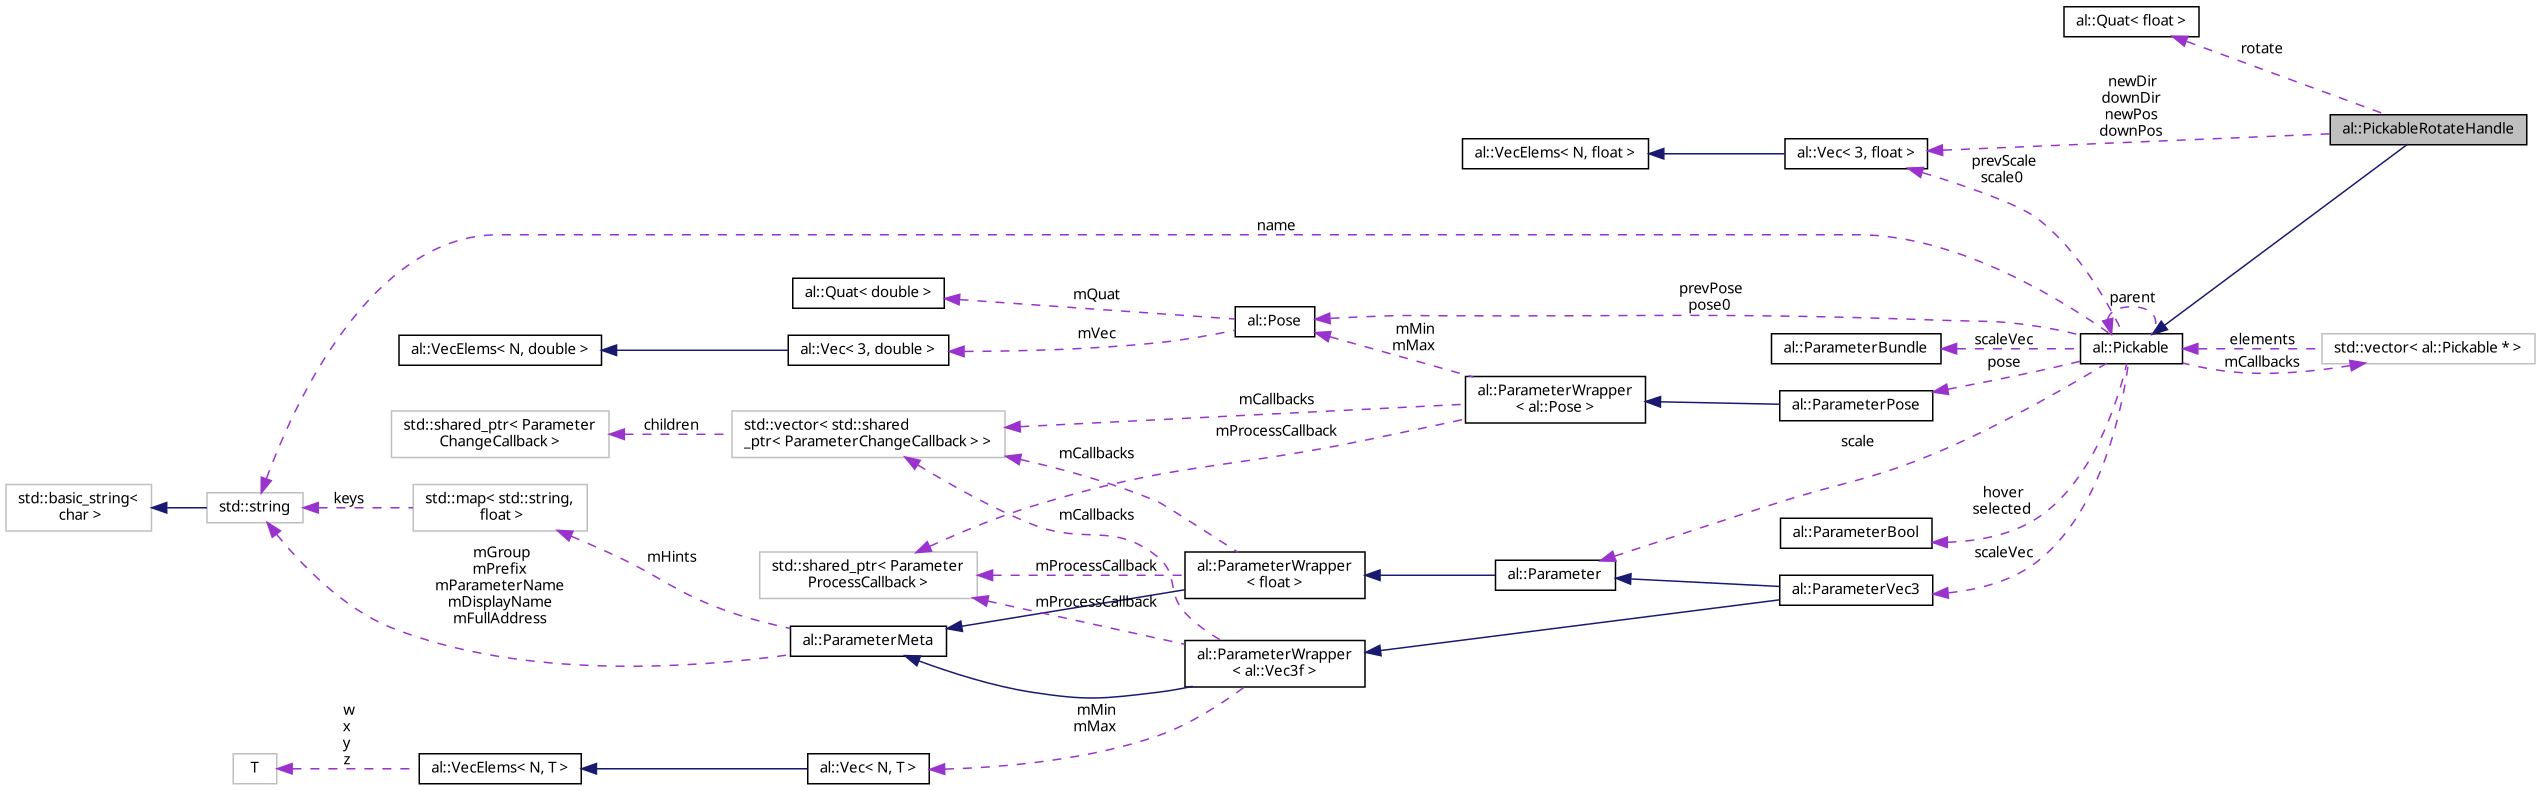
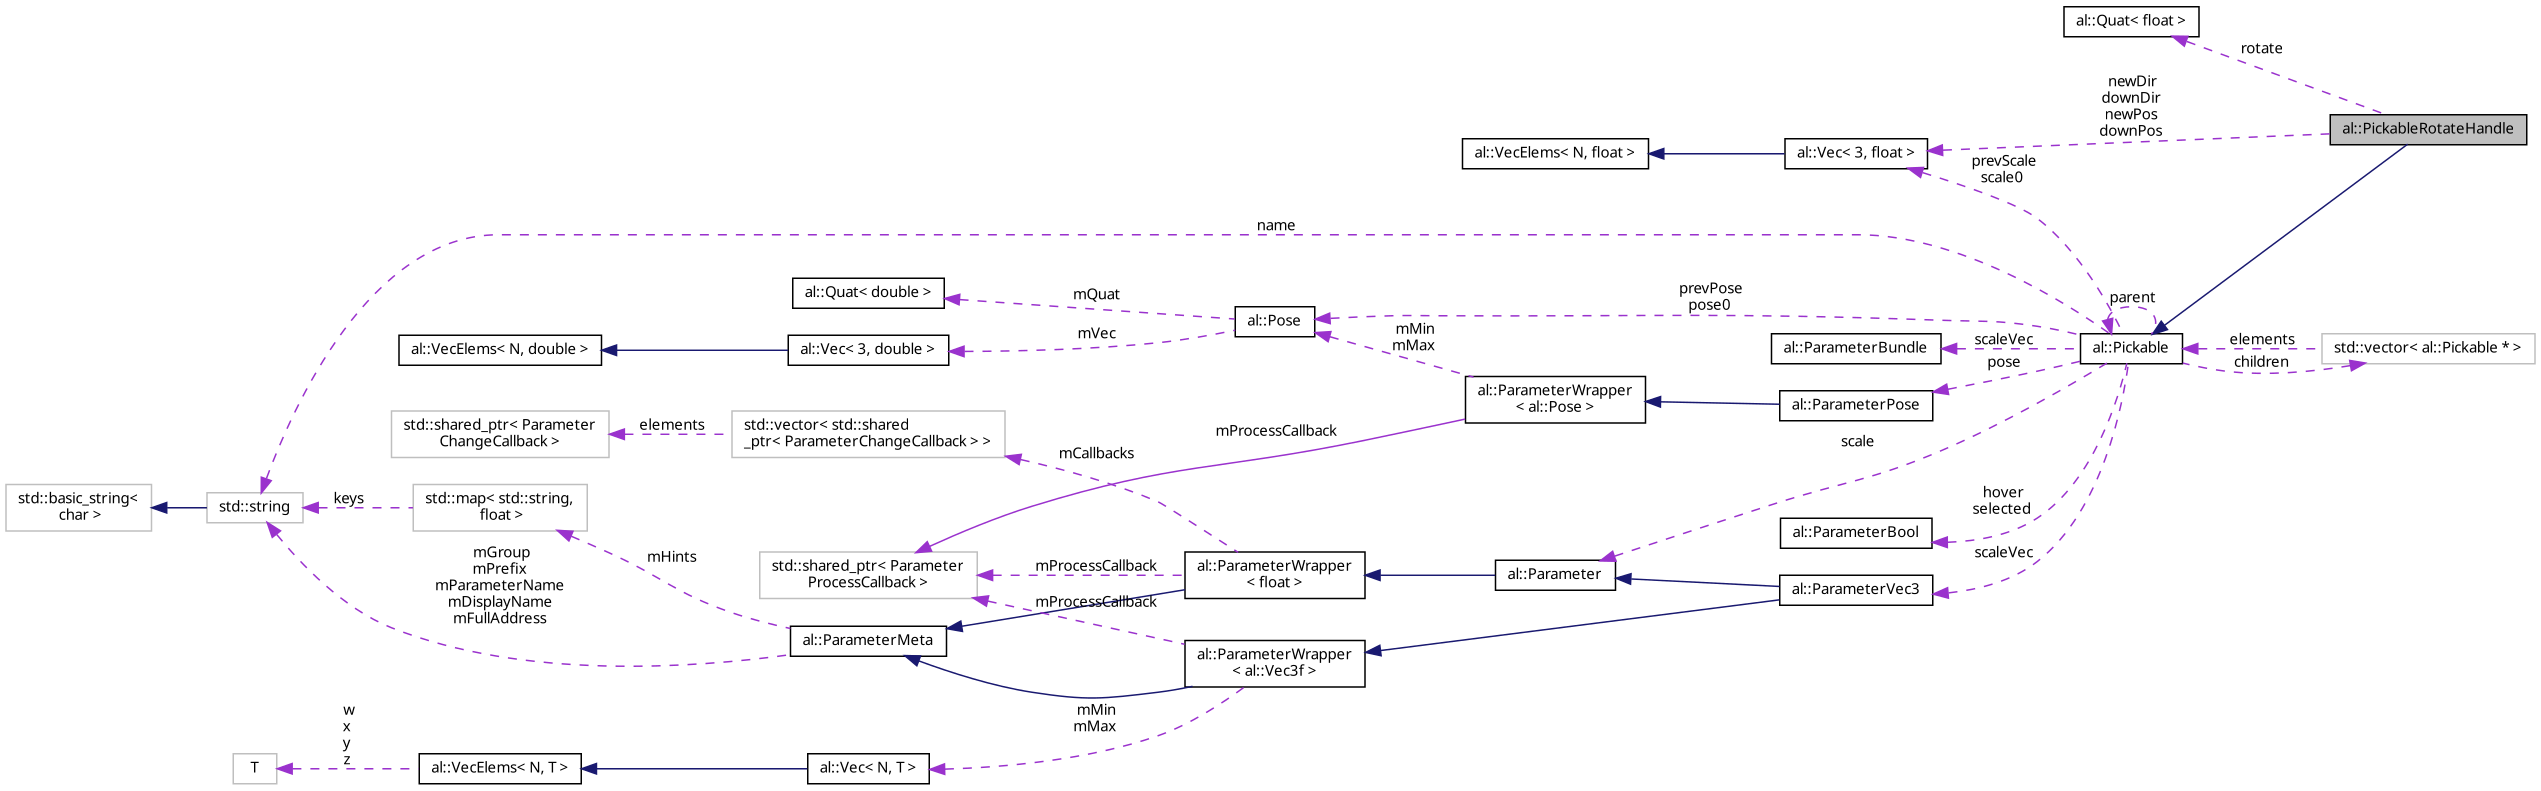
(2260, 363) -> (2260, 363)
(1243, 415) -> none
(670, 426) -> (670, 426)
(1194, 469) -> (1194, 469)
(1088, 535) -> none
